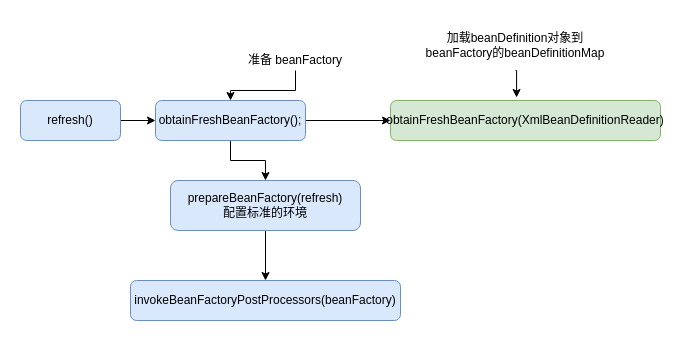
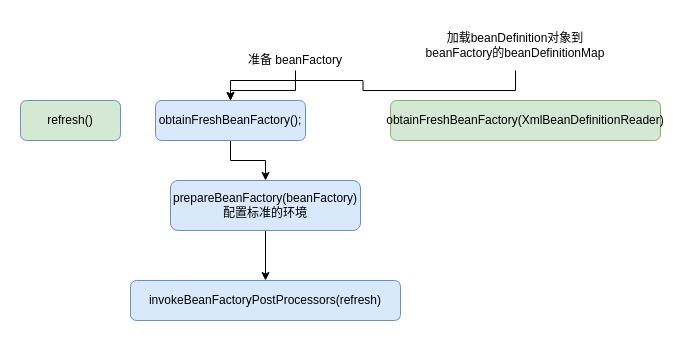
(517, 80) -> (375, 91)
(71, 121) -> (71, 121)
(140, 121) -> none
(345, 121) -> none
(266, 206) -> (266, 206)
(266, 301) -> (266, 301)
